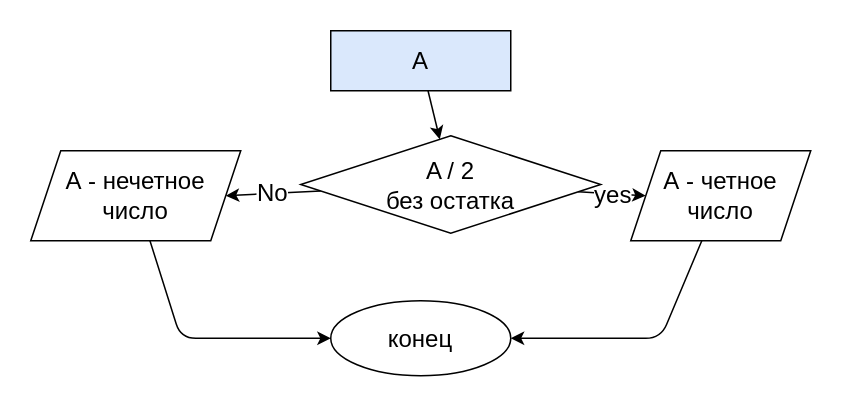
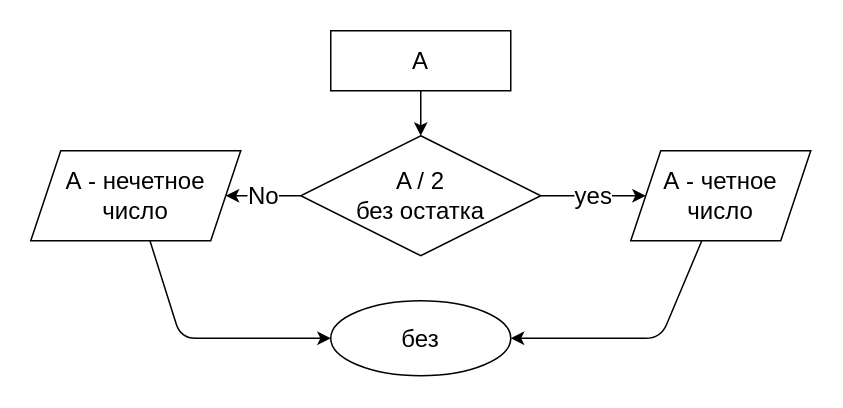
(421, 61) -> (421, 61)
(451, 185) -> (421, 196)
(421, 338) -> (421, 338)
